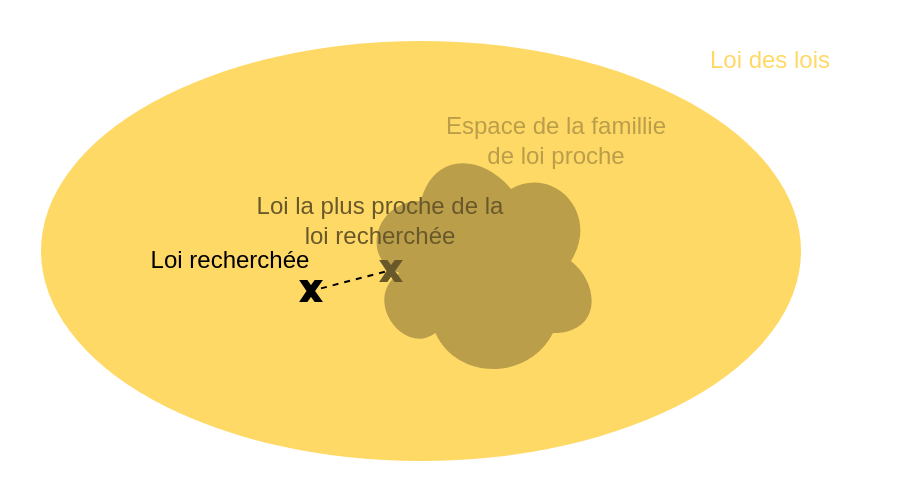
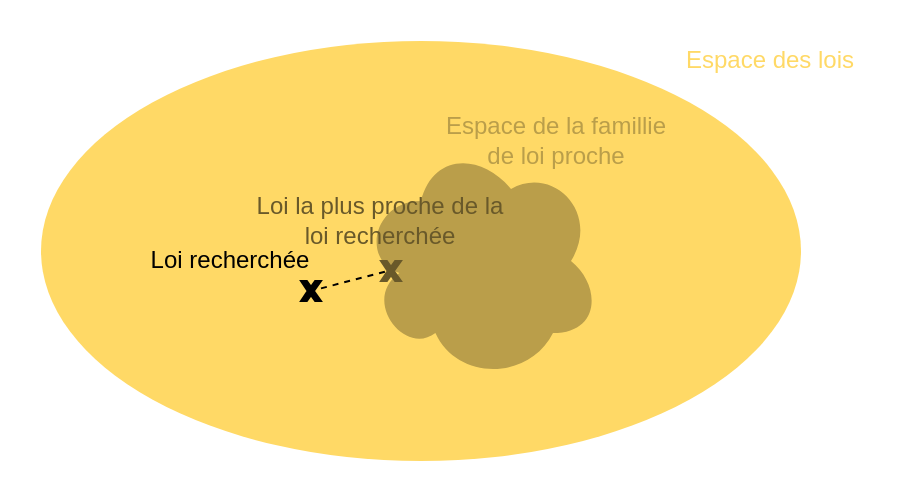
(771, 61) -> (771, 61)
